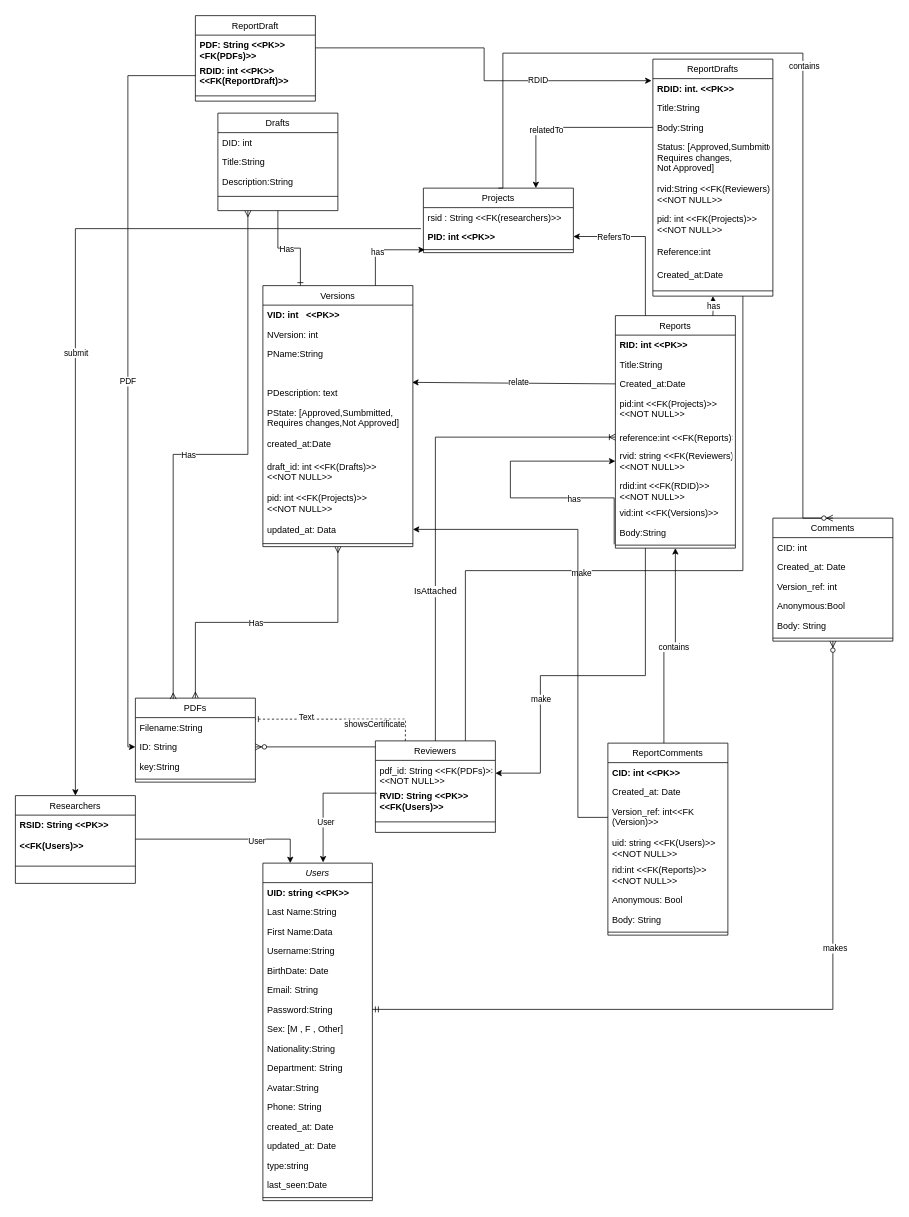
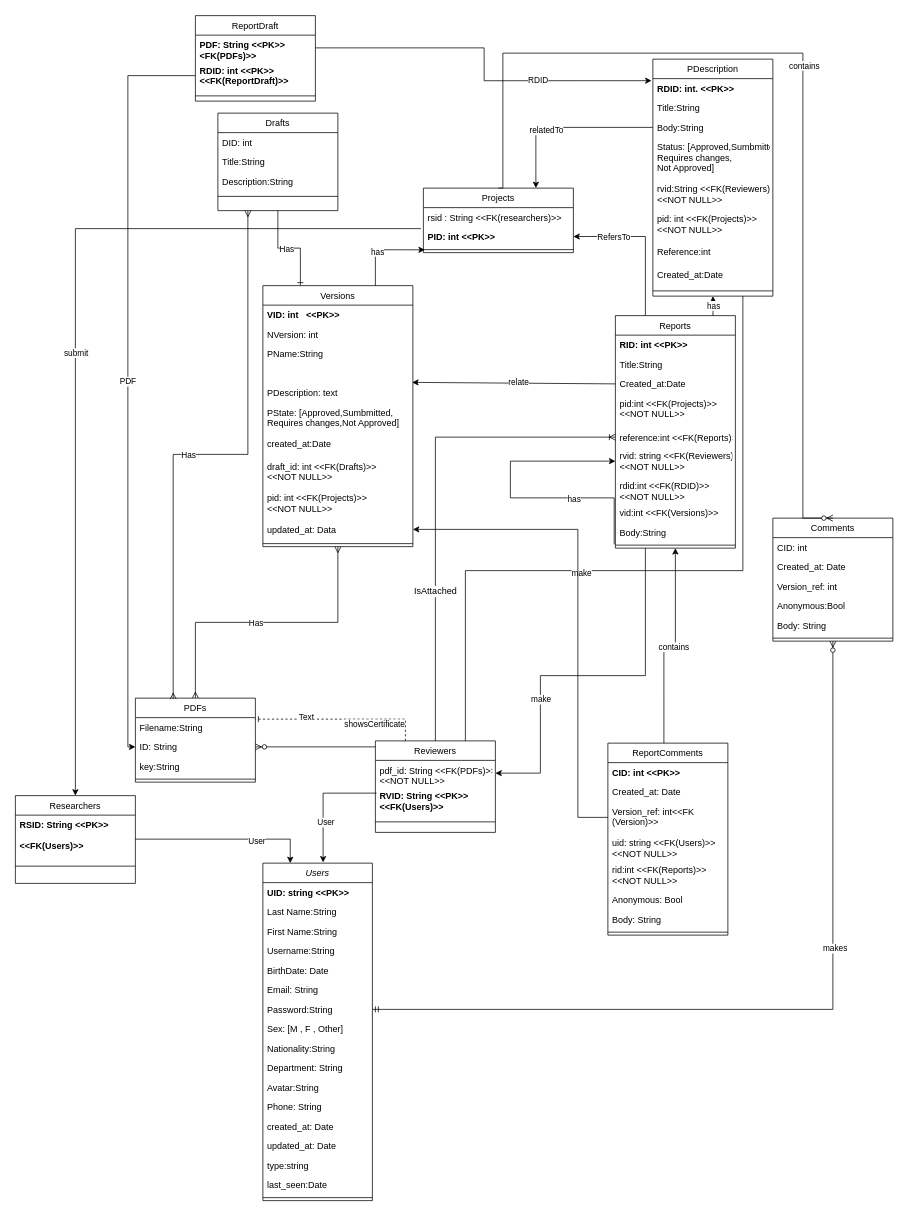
(713, 69) -> (713, 69)
(301, 932) -> (305, 932)
